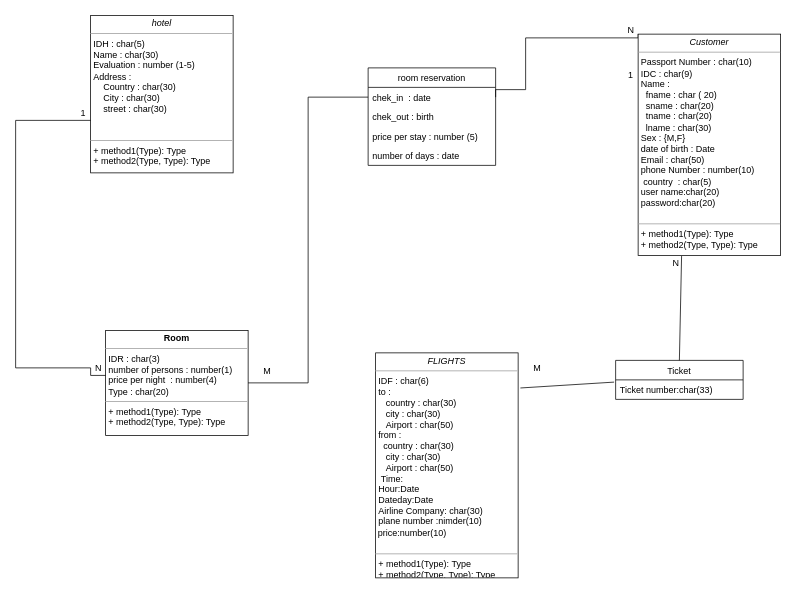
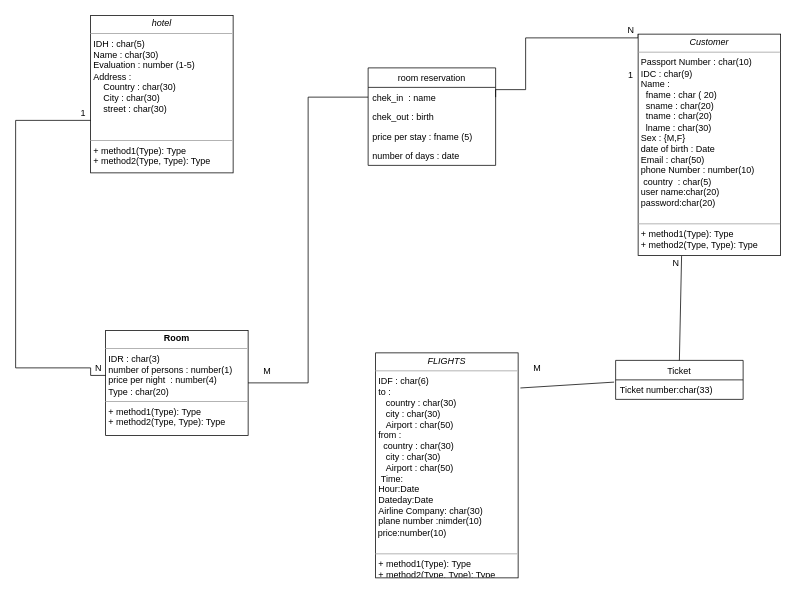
(405, 98) -> (405, 98)
(432, 137) -> (429, 137)
